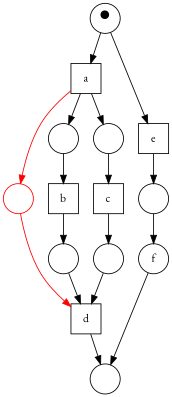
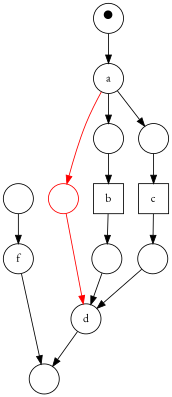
(86, 78) -> (109, 78)
(154, 139) -> none
(86, 319) -> (86, 319)
